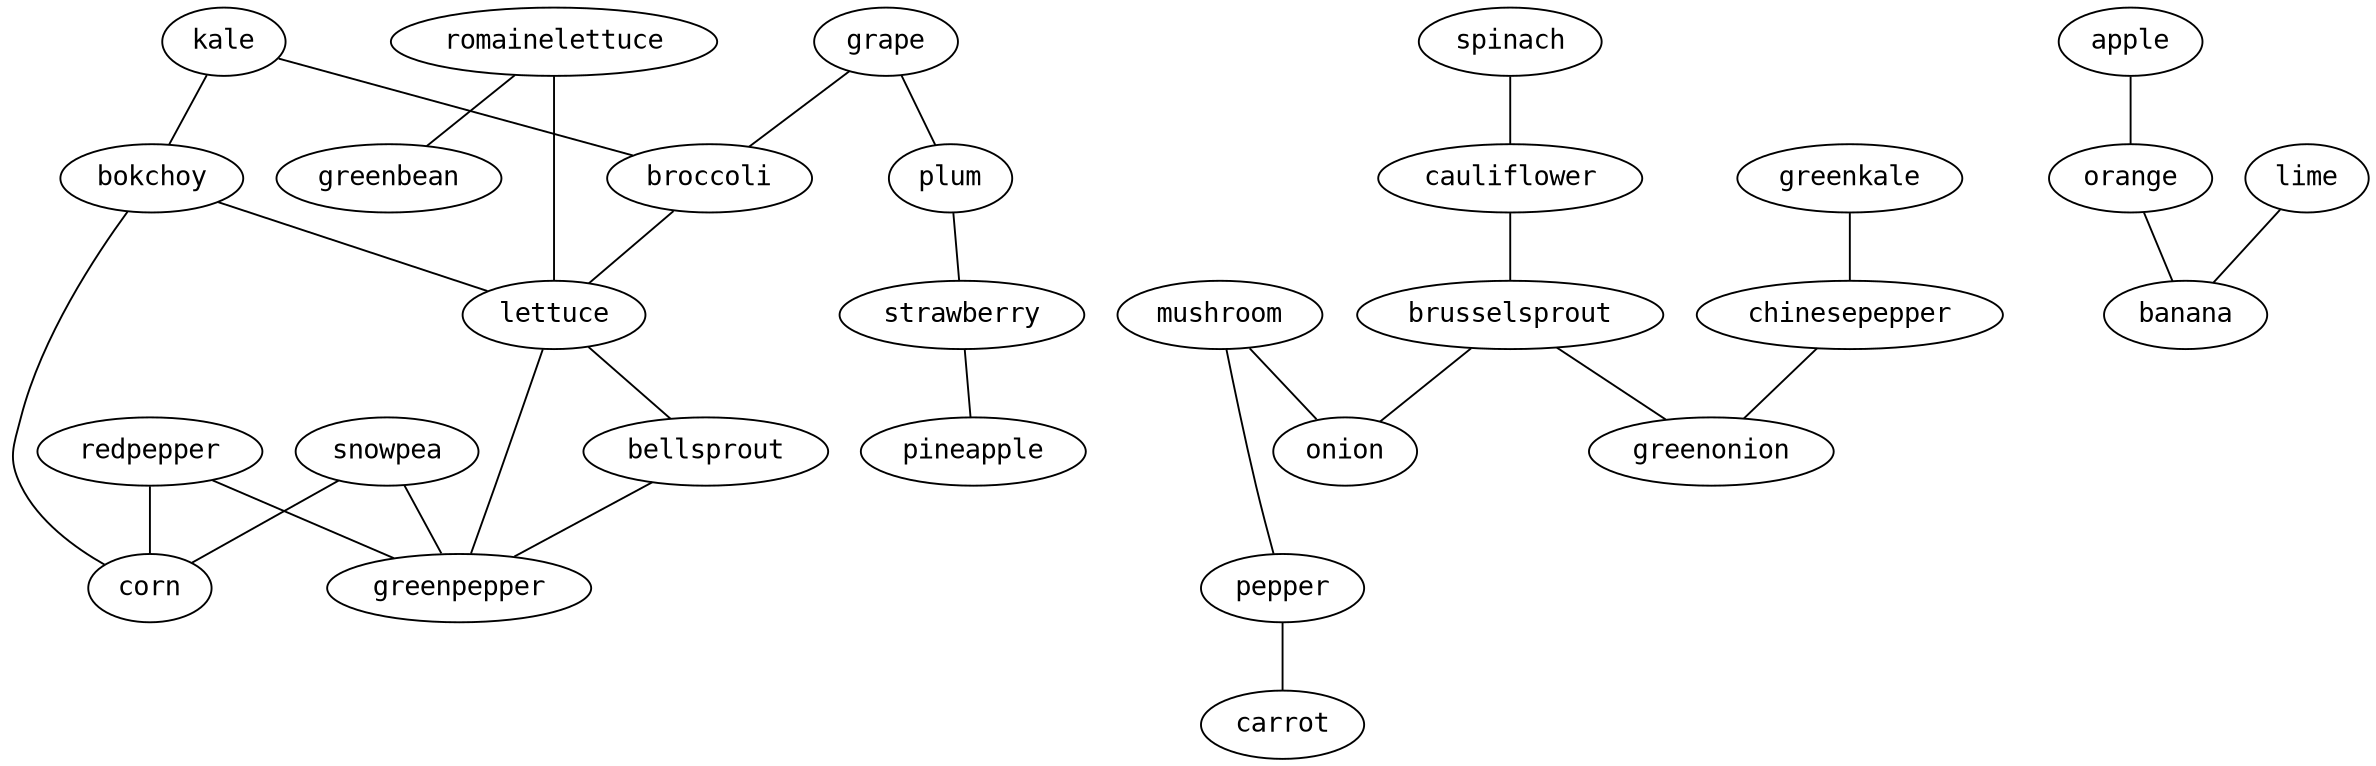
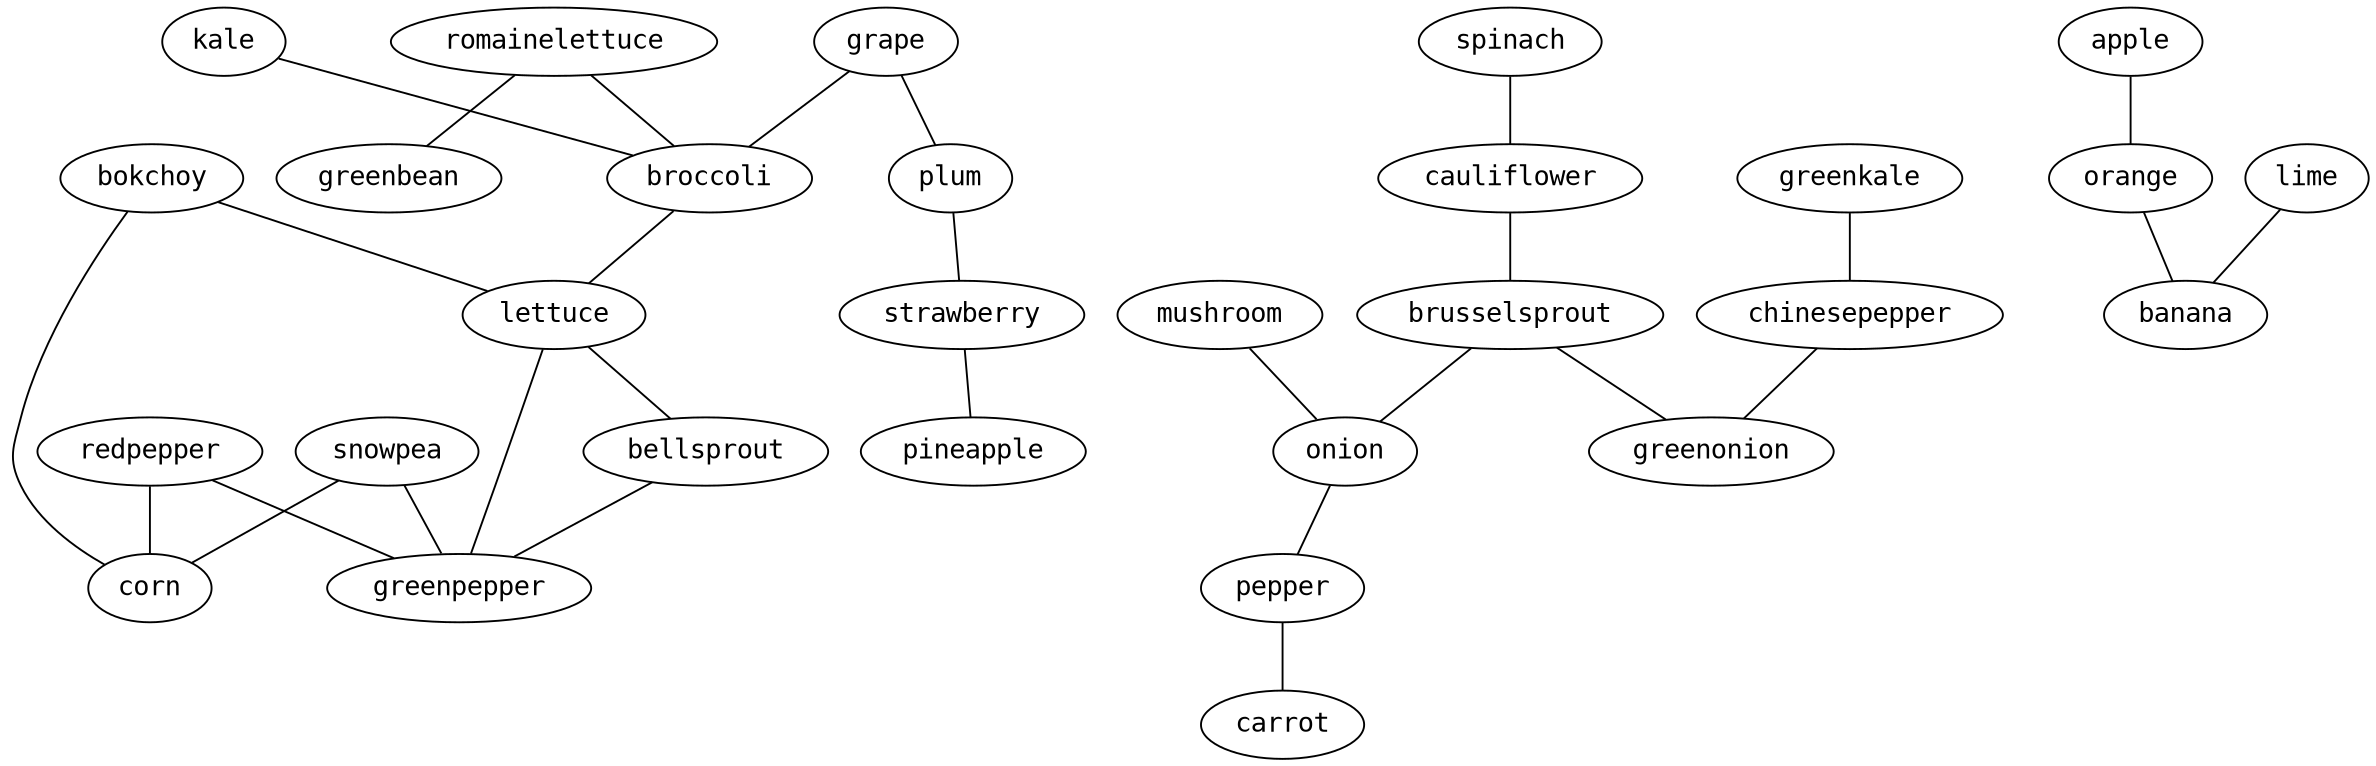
(188, 110) -> none
(554, 178) -> (632, 111)
(1248, 452) -> (1314, 520)
